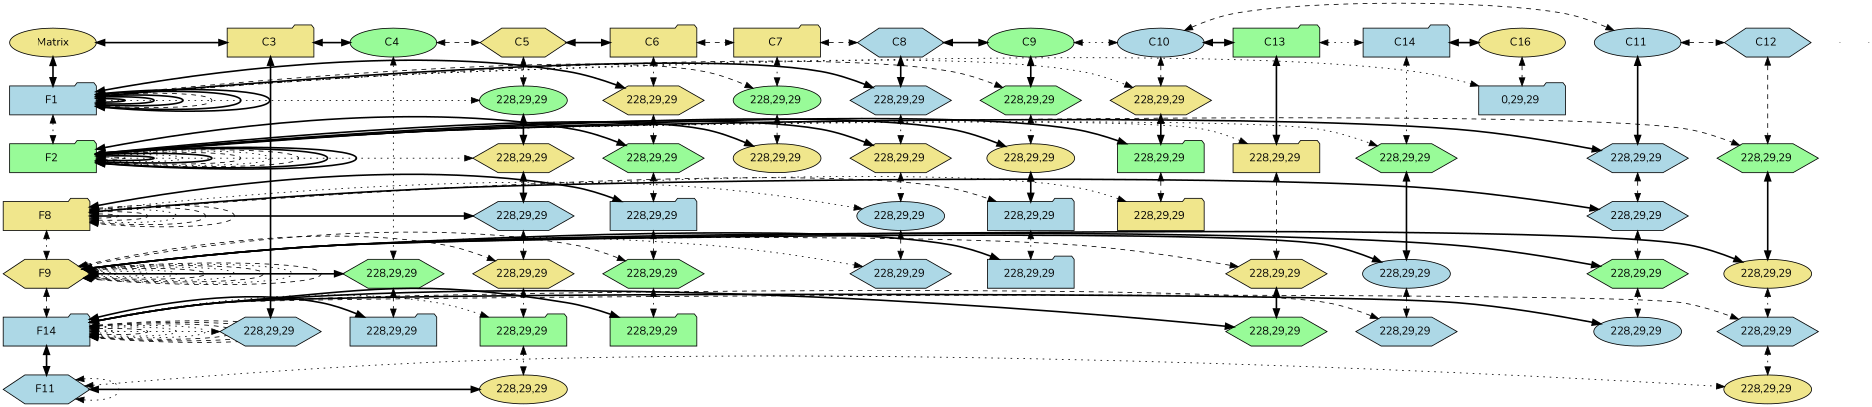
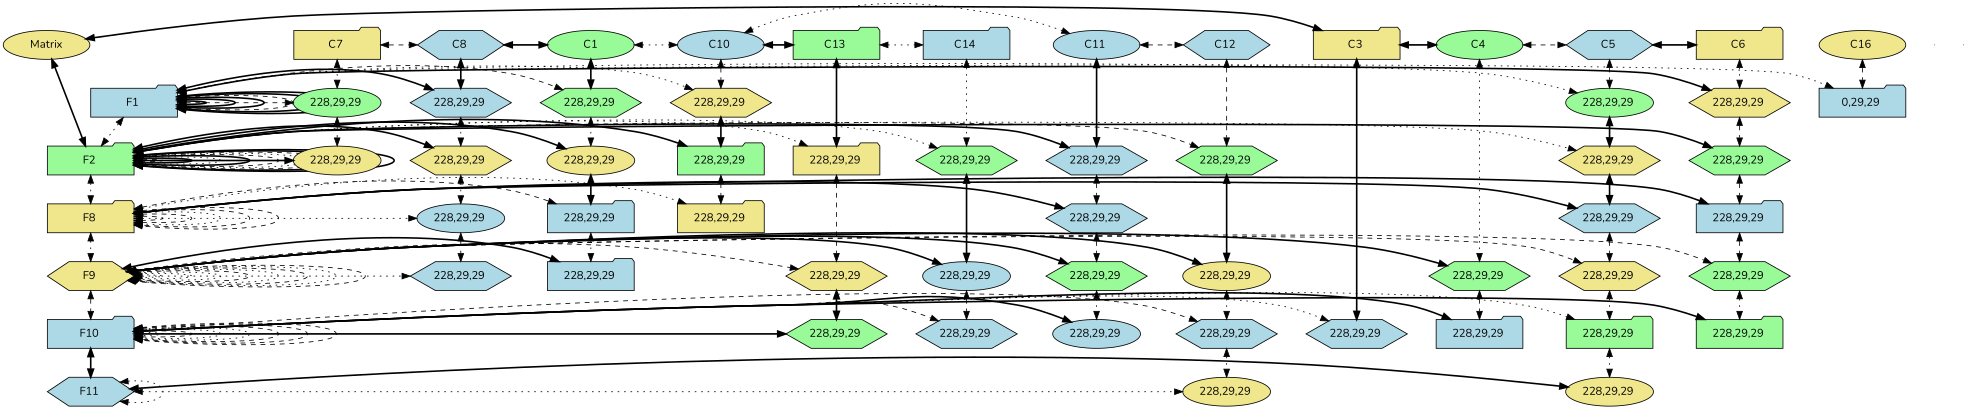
(1399, 3) -> (986, 12)
(523, 43) -> (1610, 45)
(715, 43) -> none
(1031, 43) -> (591, 45)
(1464, 43) -> none
(53, 71) -> (69, 103)
none -> (91, 189)
(47, 332) -> (91, 334)
